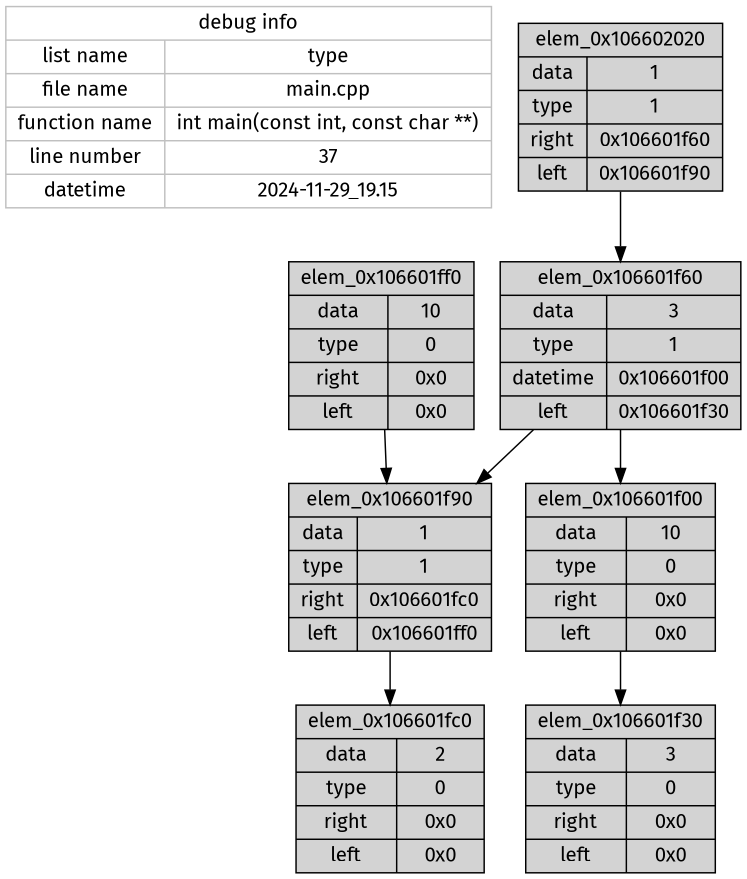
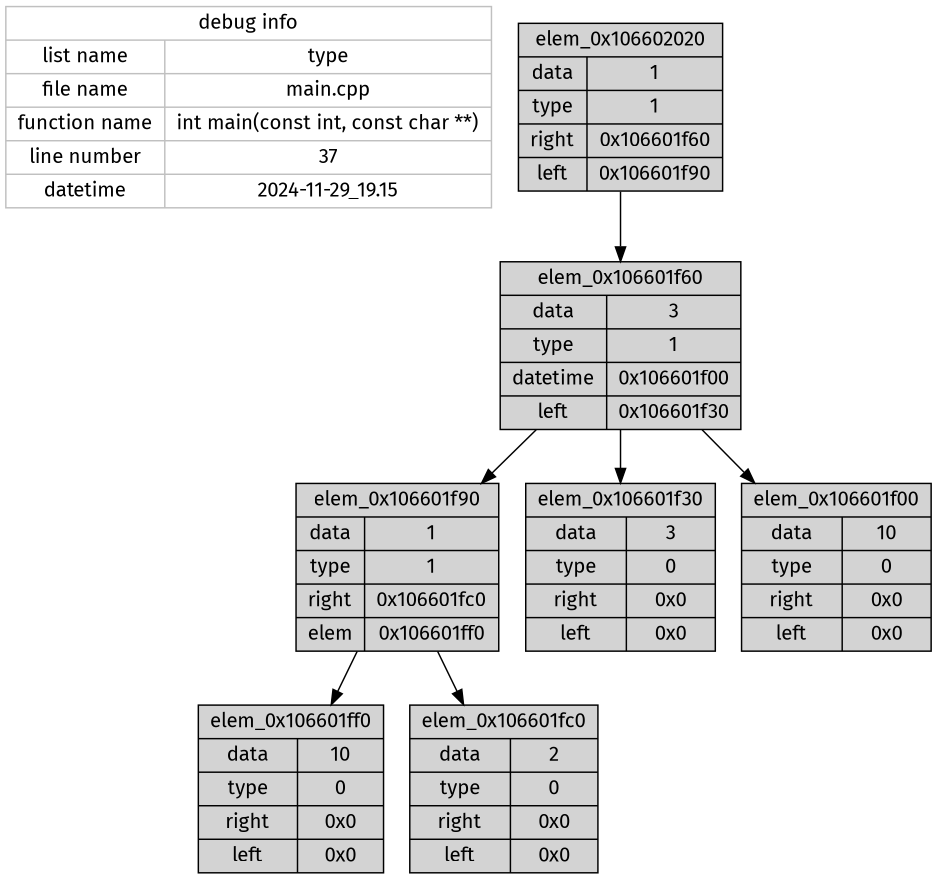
(385, 449) -> (347, 671)
(323, 634) -> (330, 634)
(621, 671) -> (621, 449)
